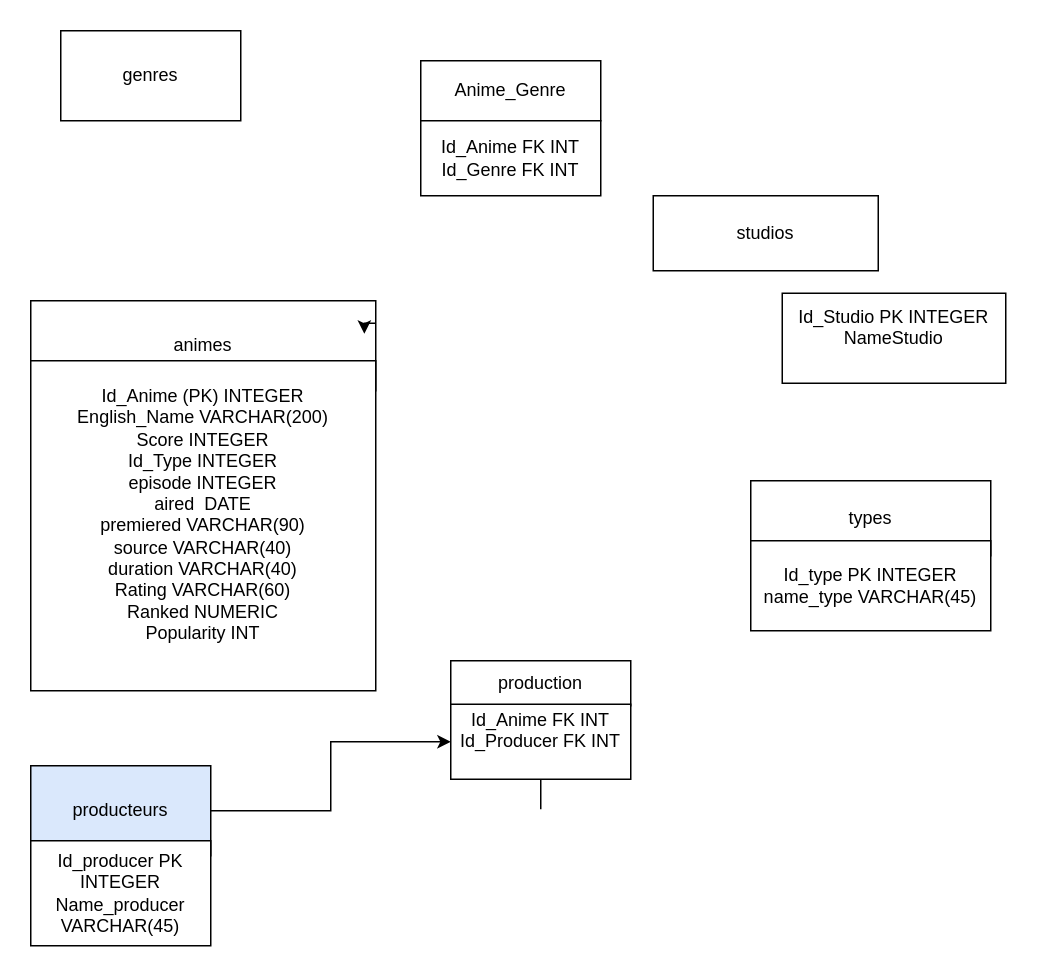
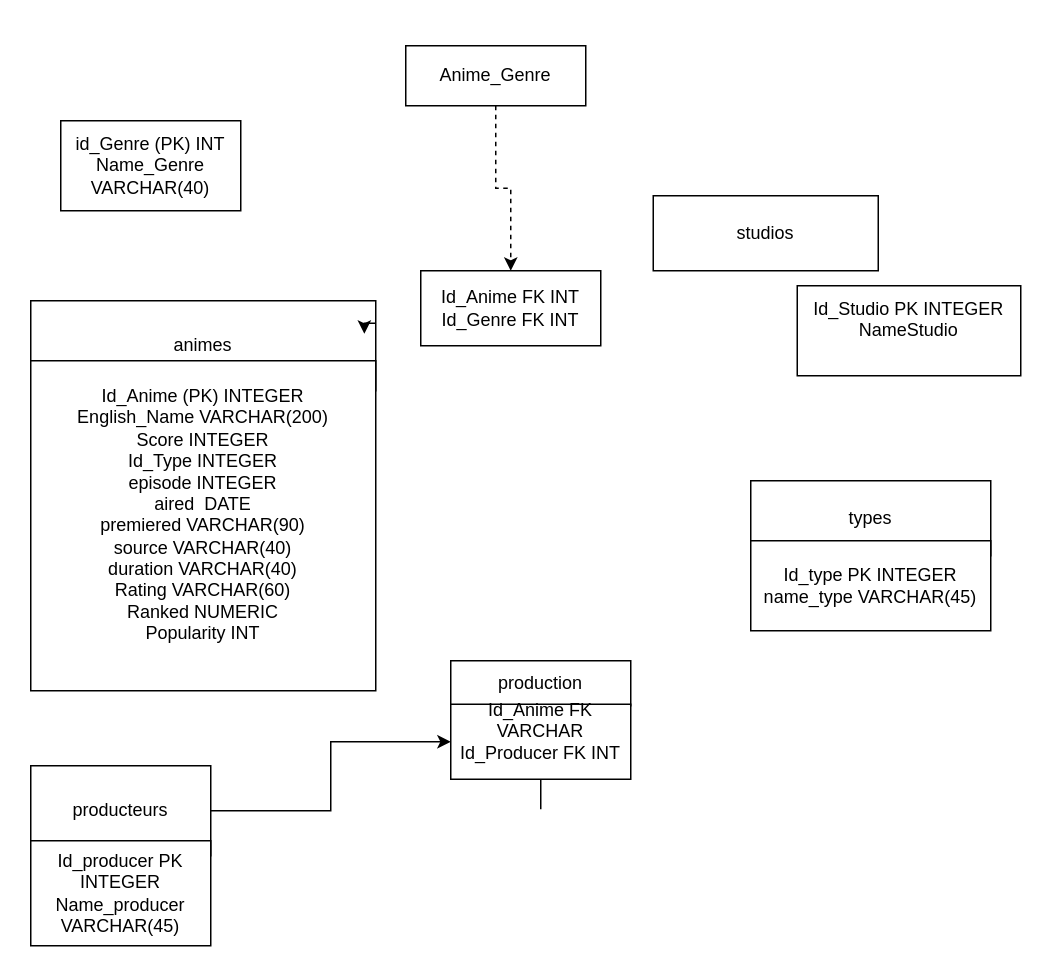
(151, 76) -> none
(511, 91) -> (496, 76)
(511, 158) -> (511, 308)
none -> (151, 166)
(894, 338) -> (909, 331)
(541, 742) -> (541, 742)
(121, 811) -> (121, 811)
